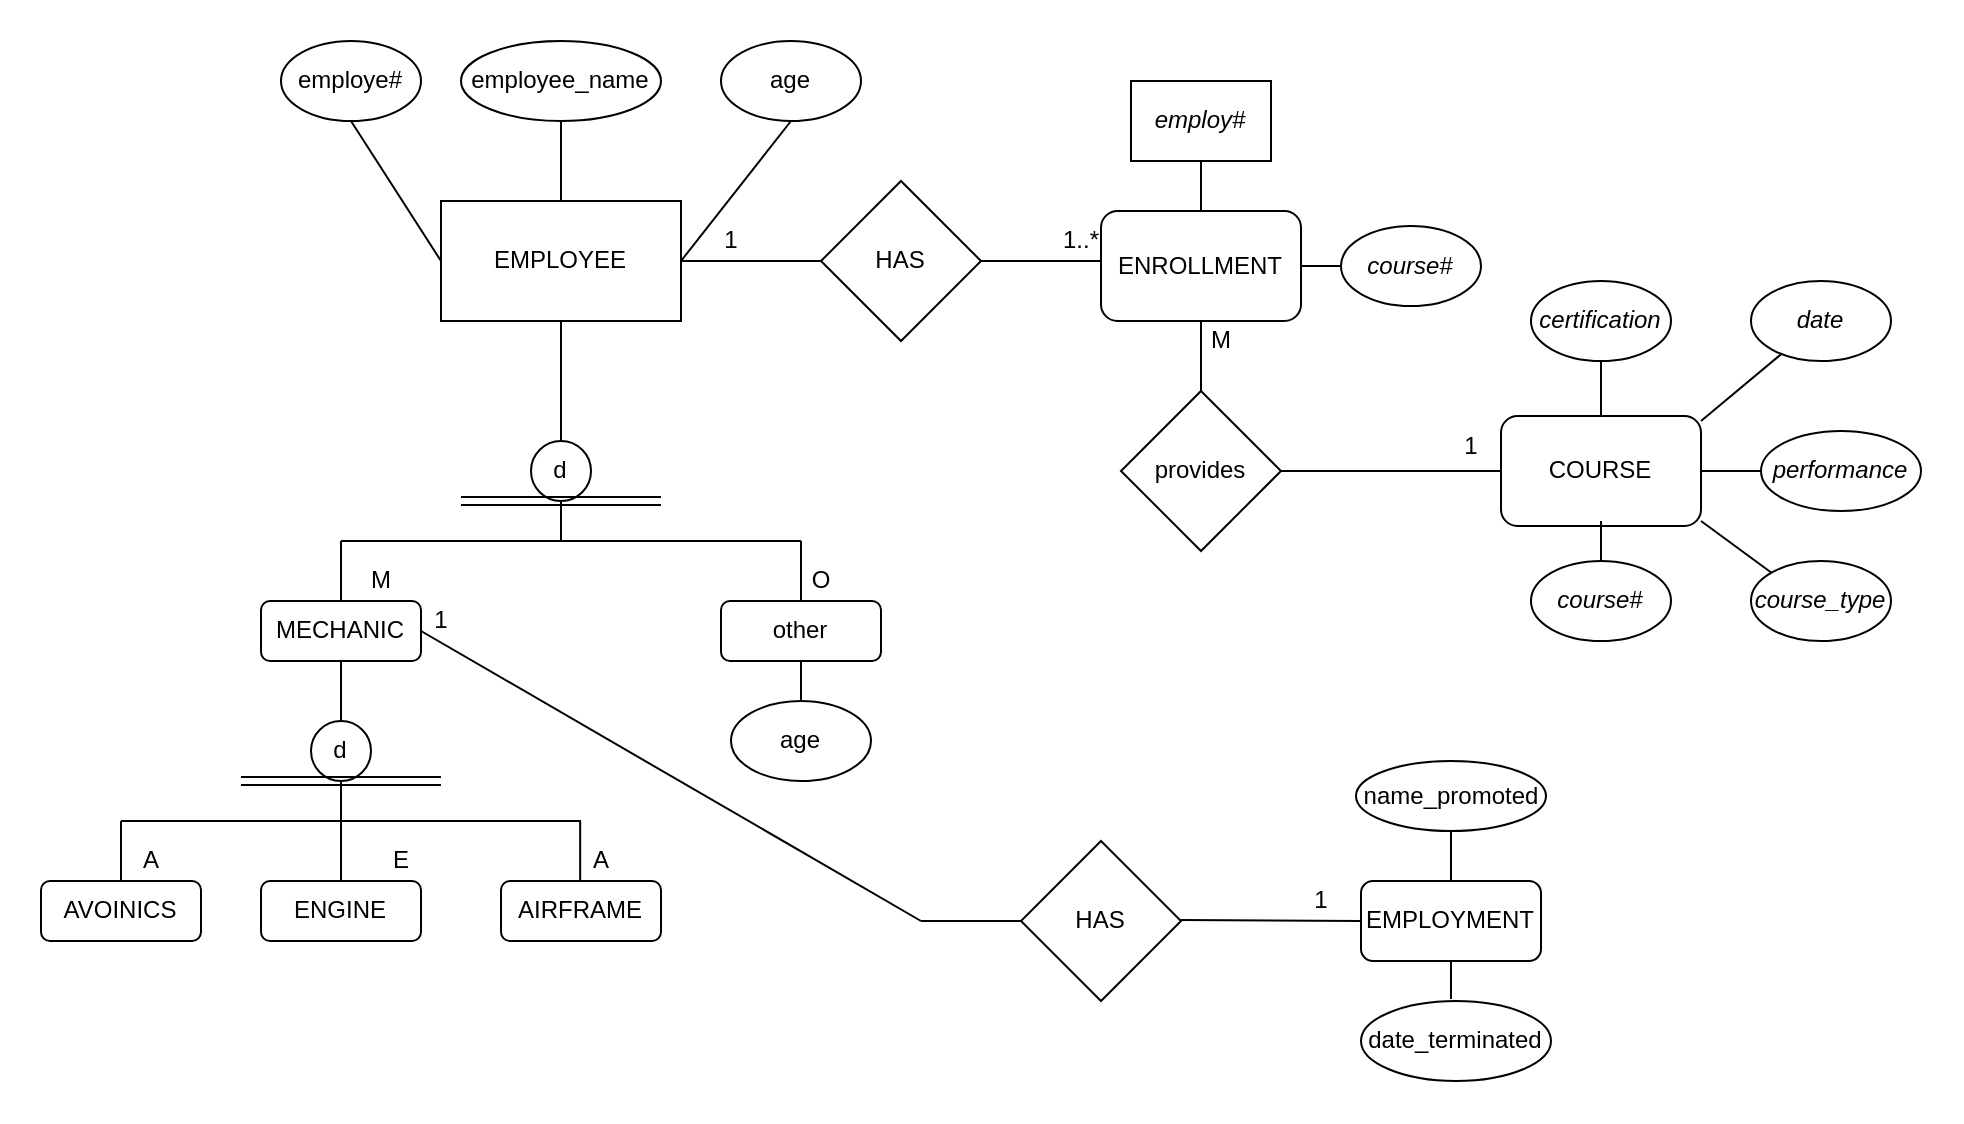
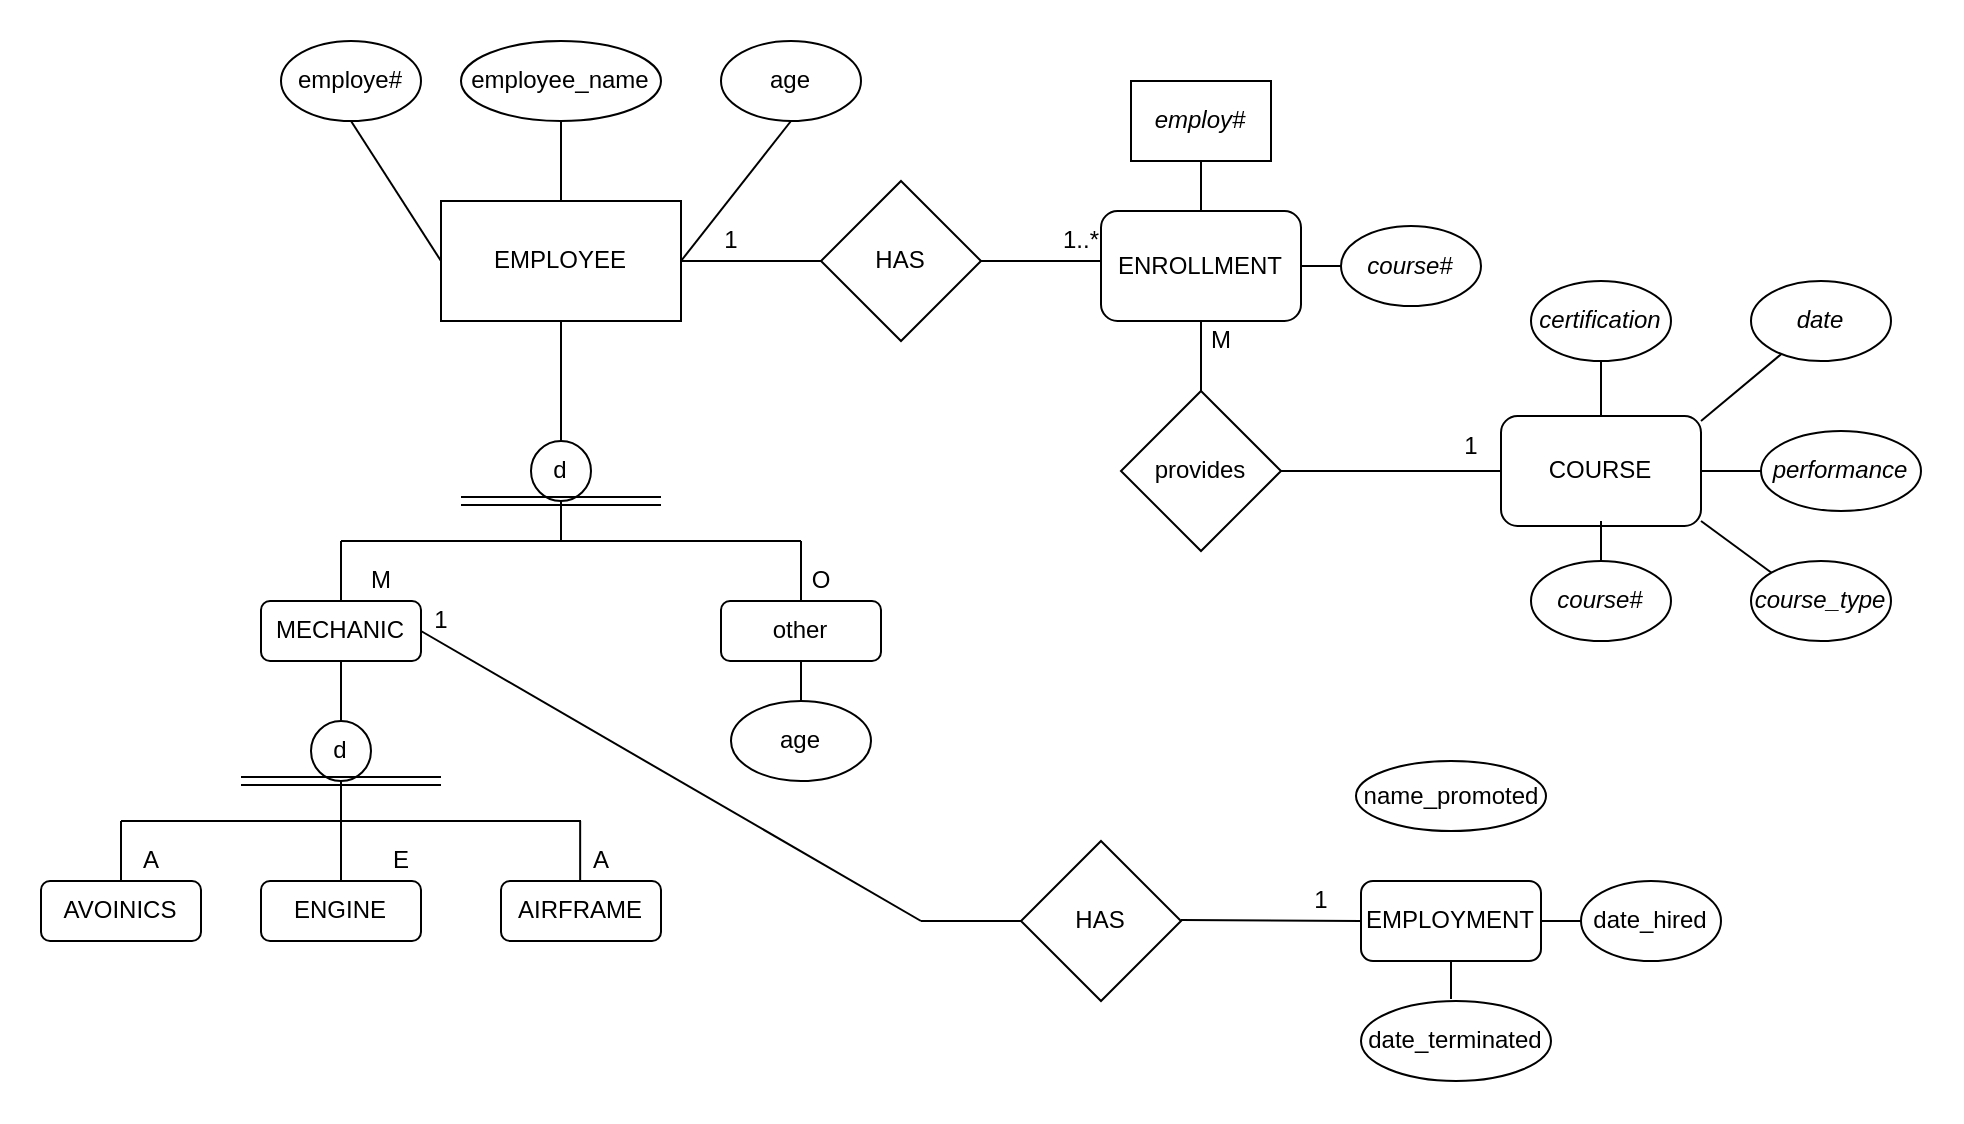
(1451, 856) -> none
none -> (1561, 921)
none -> (1651, 921)
